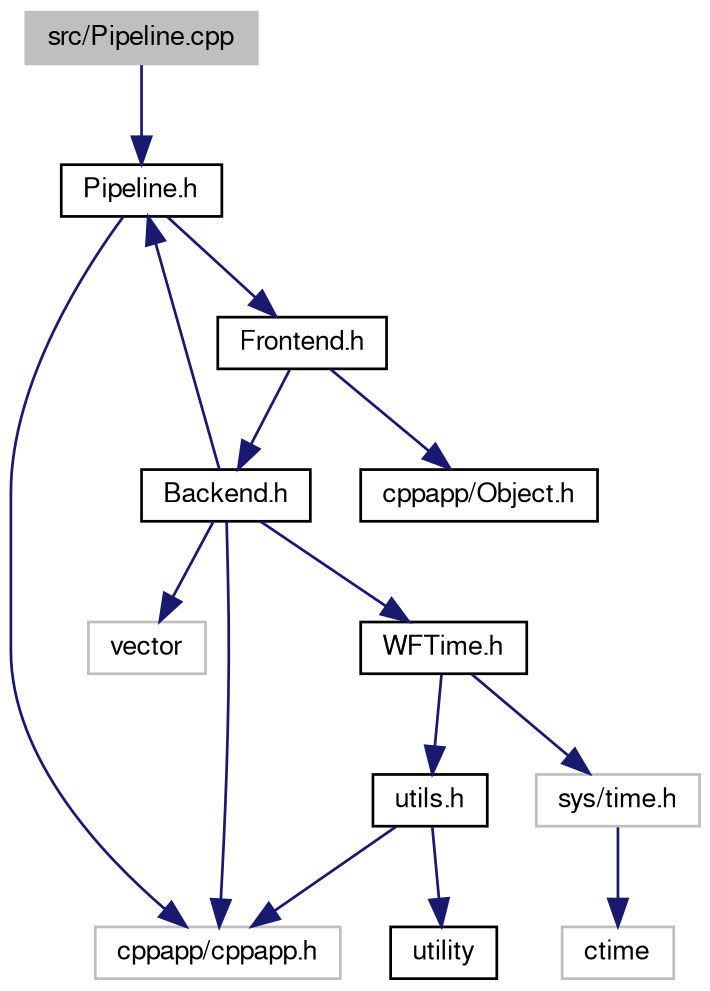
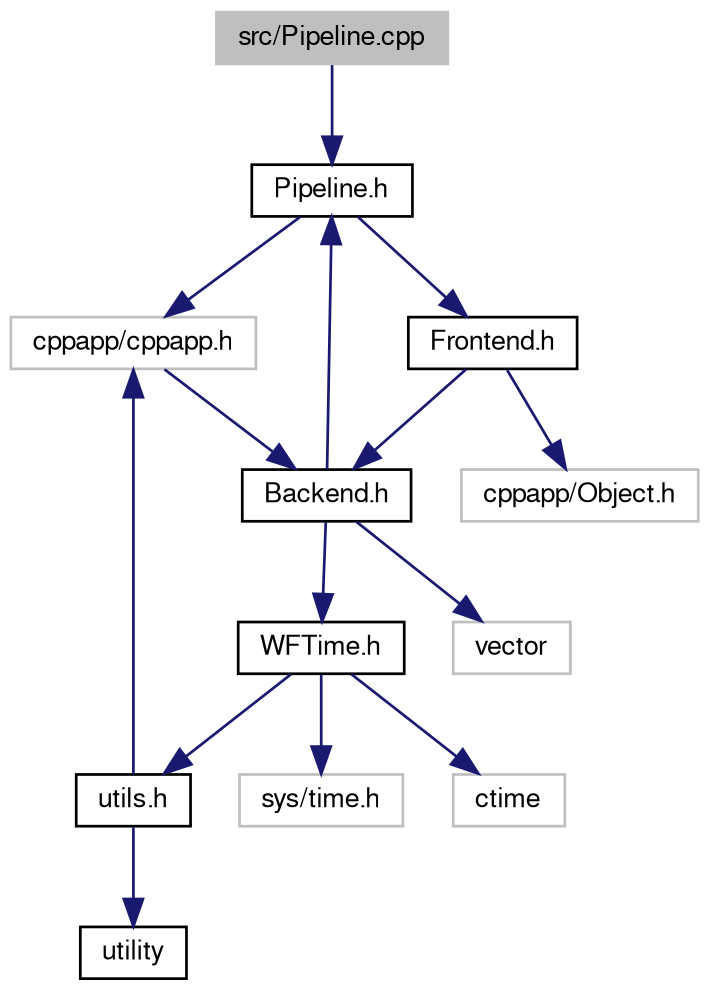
(479, 495) -> (580, 495)
(228, 711) -> (219, 410)
(618, 863) -> (404, 715)
